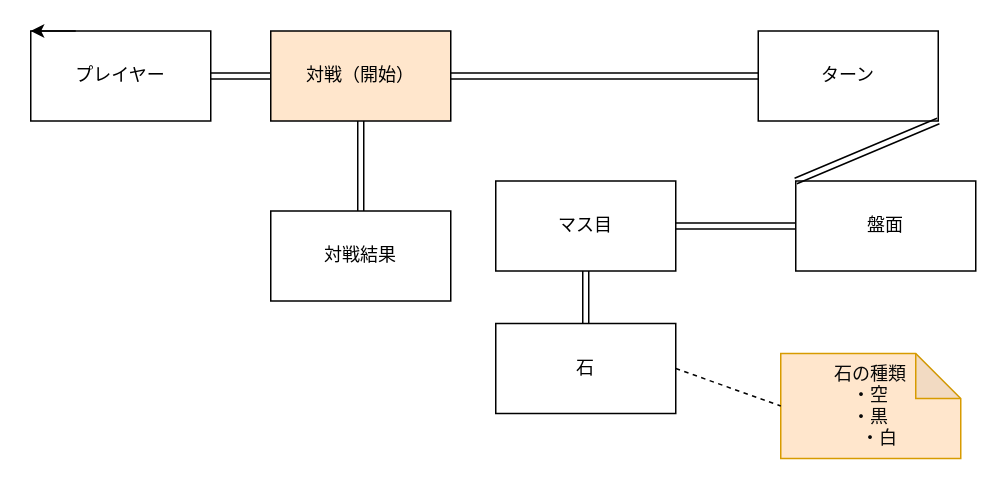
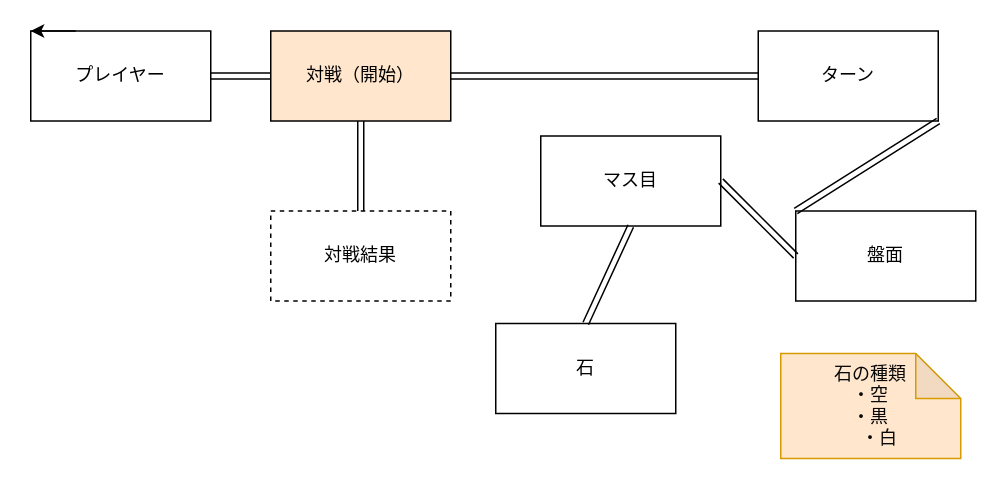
(586, 226) -> (631, 181)
(886, 226) -> (886, 256)
(361, 256) -> (361, 256)
(728, 387) -> none
